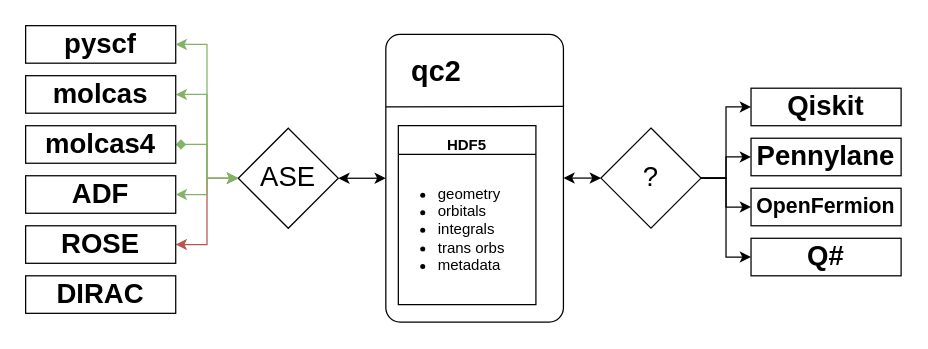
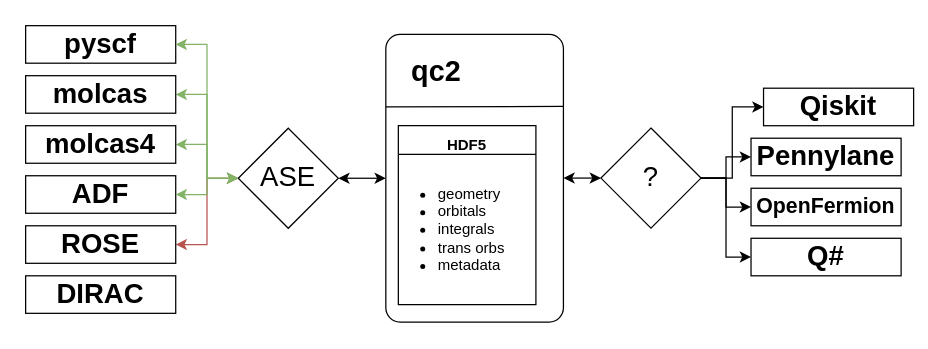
(826, 107) -> (838, 107)
(186, 144) -> (186, 144)
